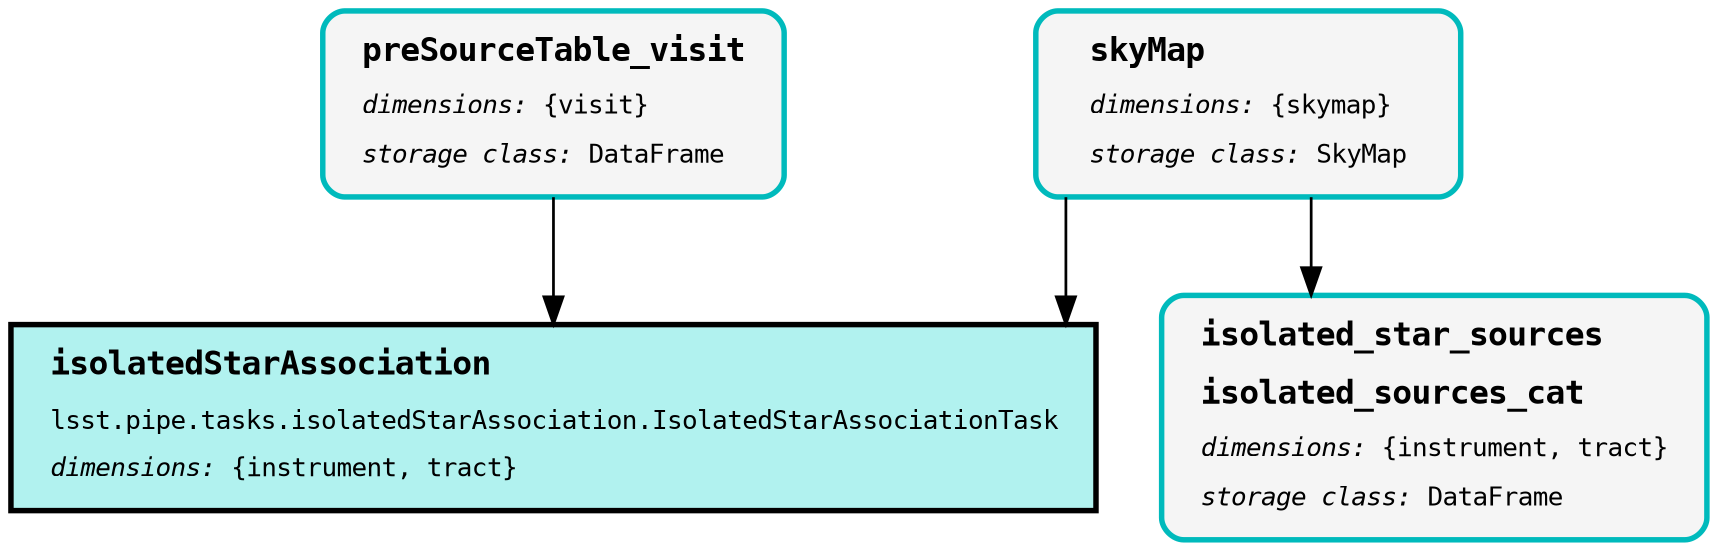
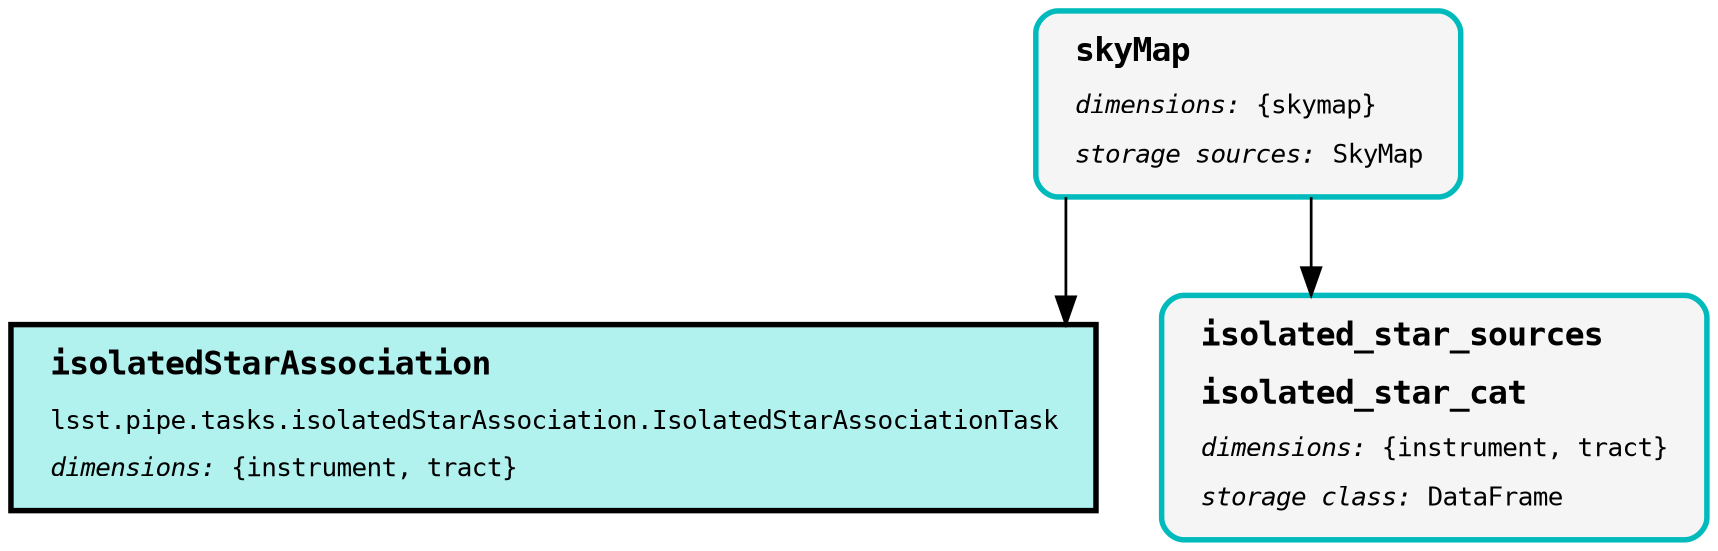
(553, 104) -> none
(1195, 155) -> (1196, 155)
(1393, 394) -> (1364, 394)
